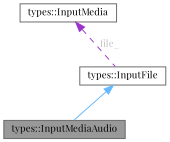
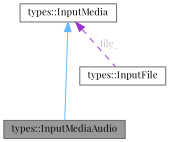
(90, 106) -> (66, 76)
